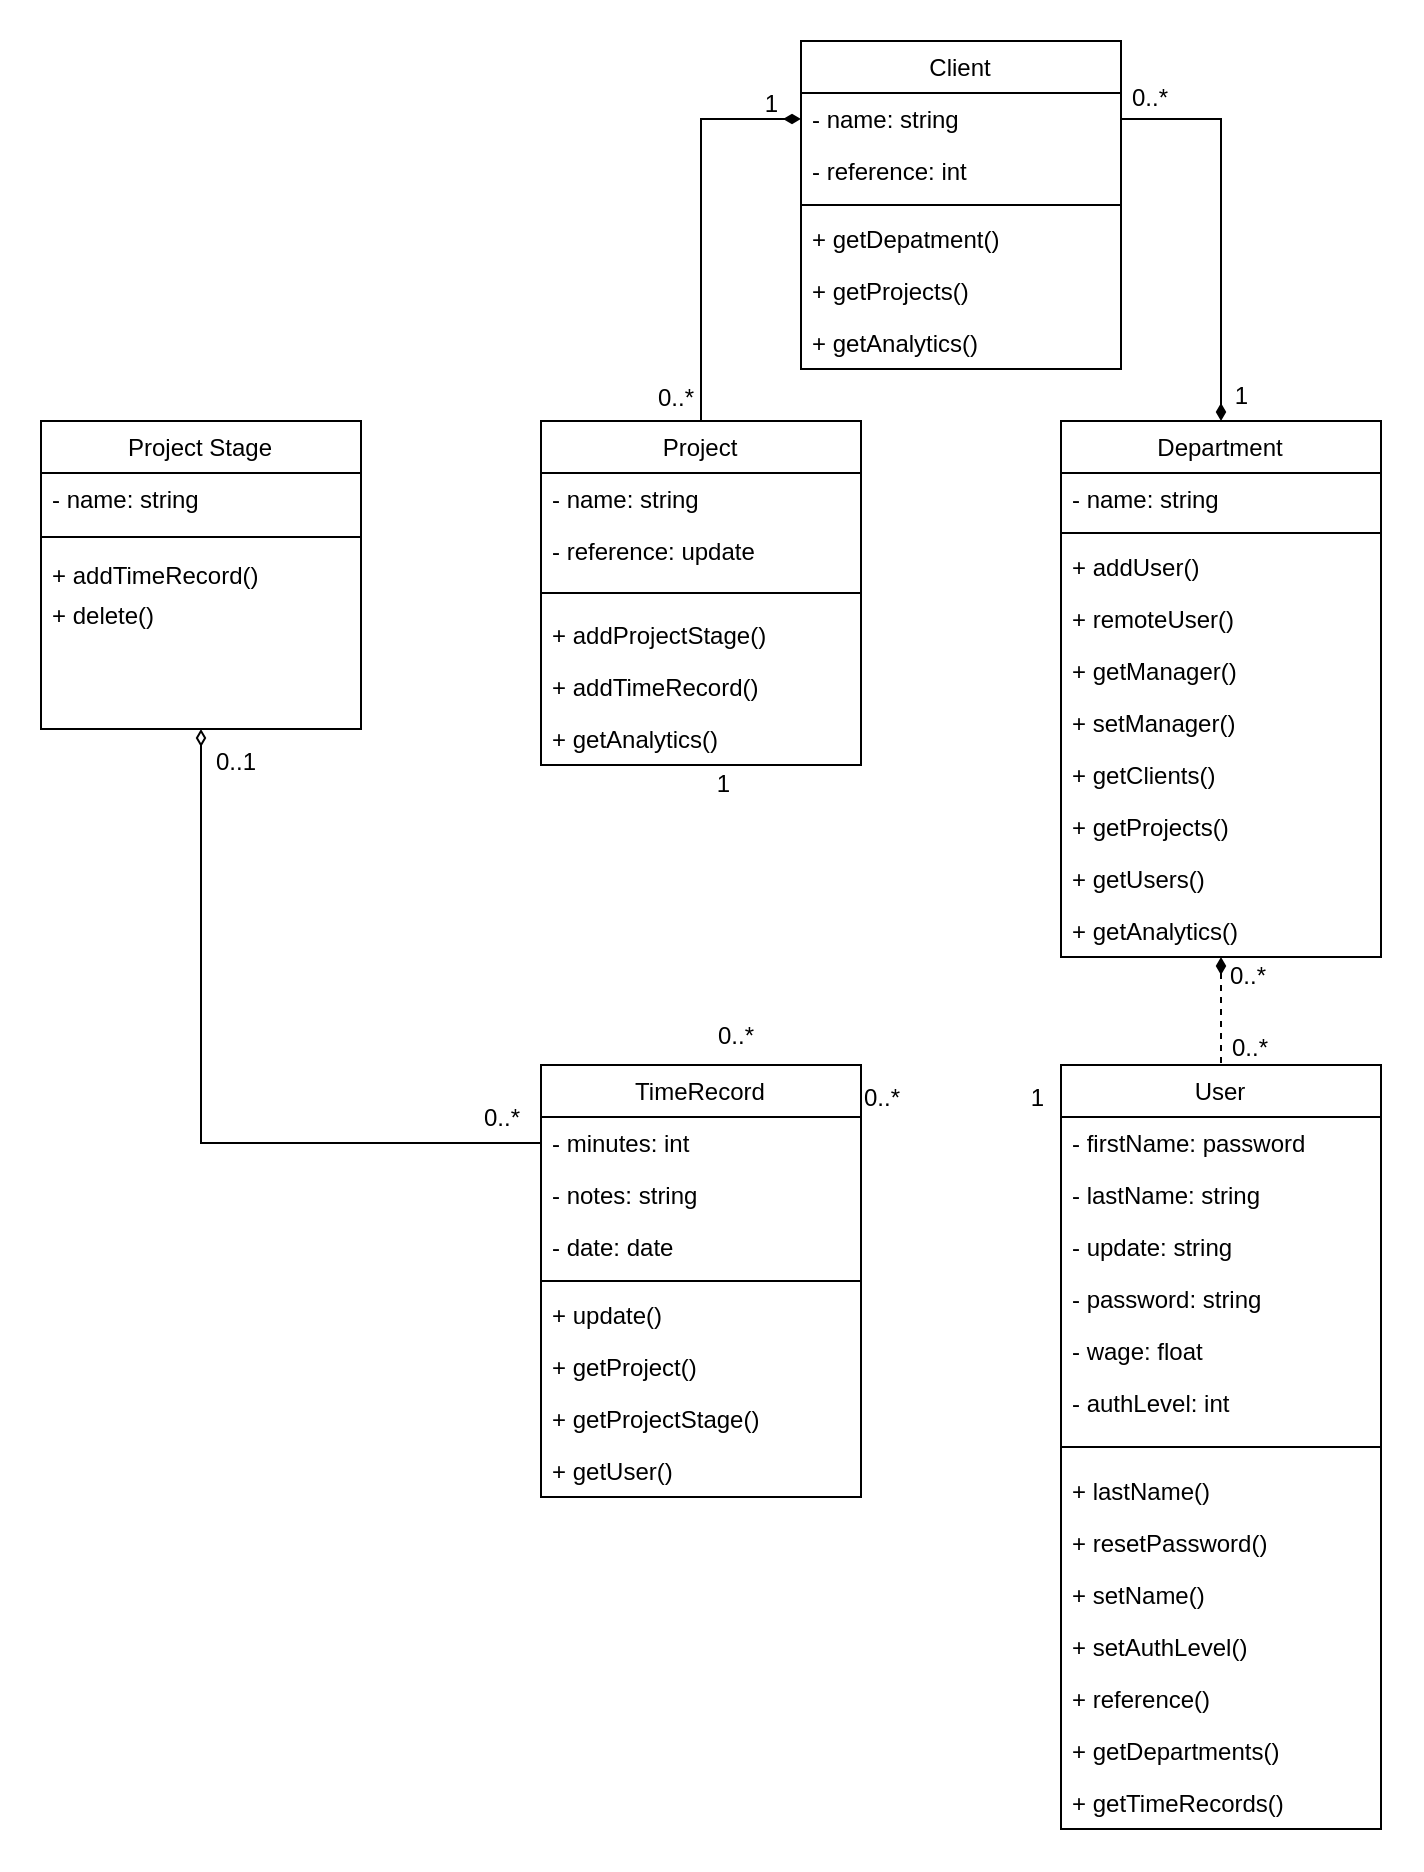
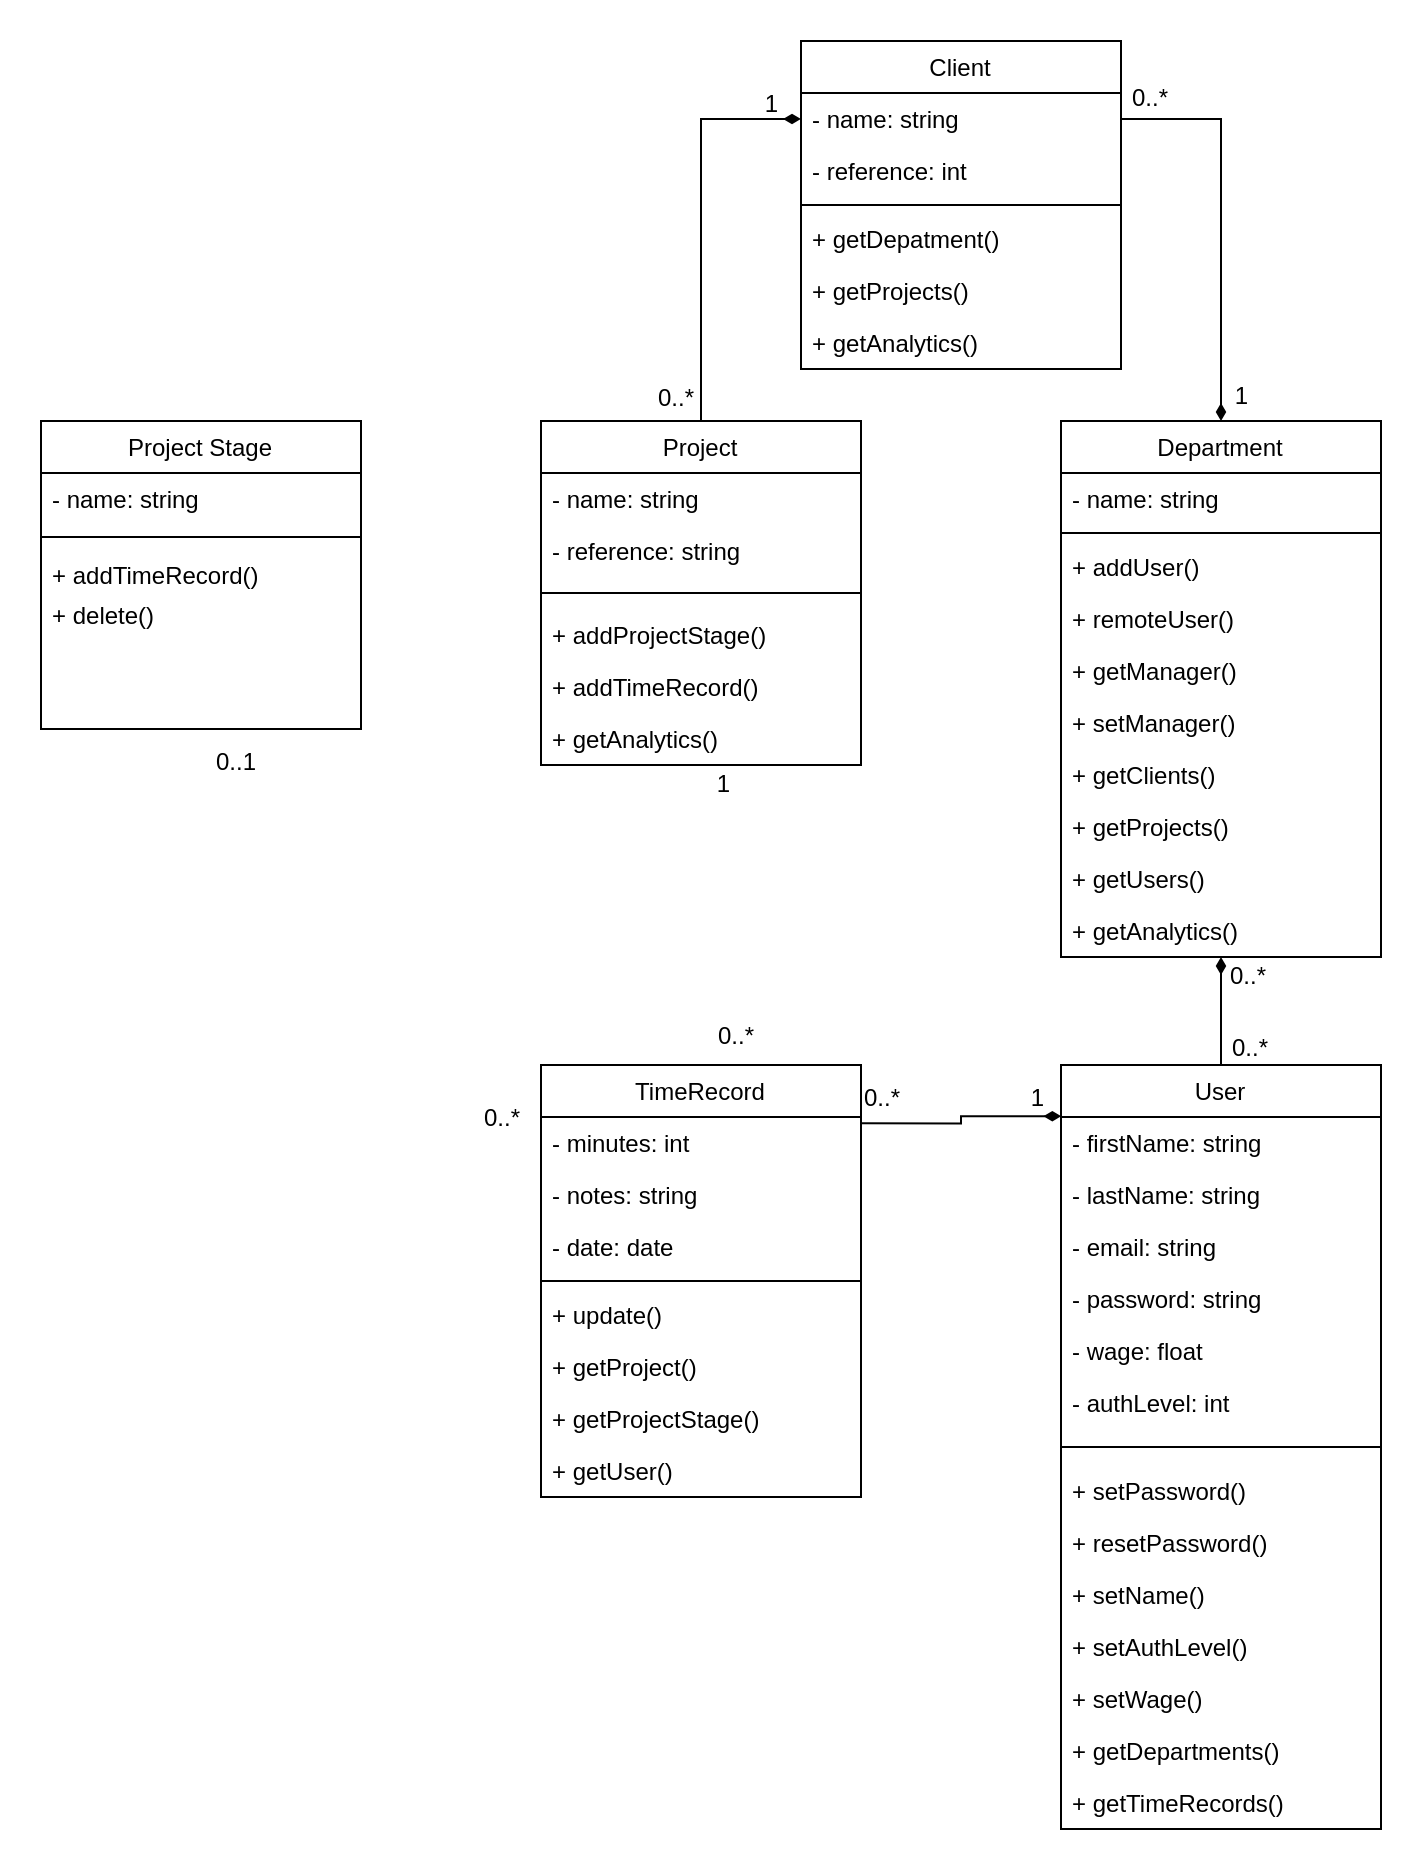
(670, 552) -> (667, 552)
(1221, 1021) -> (1221, 1021)
(201, 1113) -> none
none -> (958, 1123)
(1201, 1144) -> (1184, 1144)
(1167, 1248) -> (1154, 1248)
(1146, 1492) -> (1170, 1492)
(1156, 1700) -> (1143, 1700)
